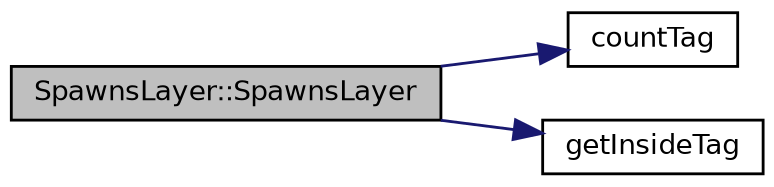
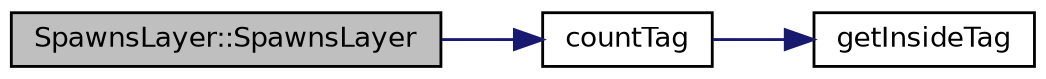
(477, 125) -> (749, 40)
